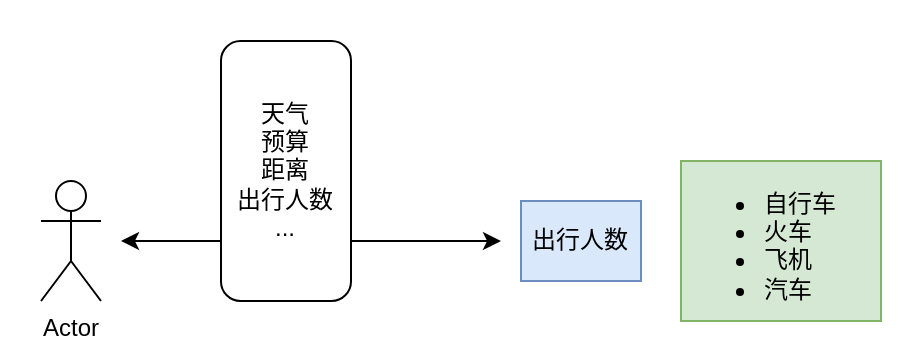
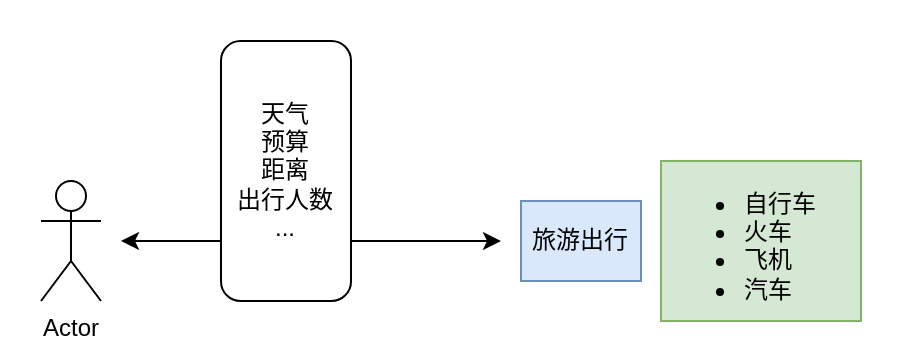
(581, 241) -> (581, 241)
(781, 241) -> (761, 241)
